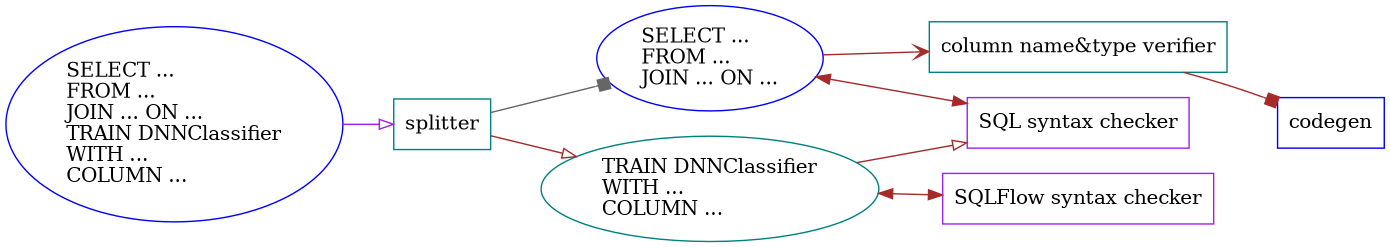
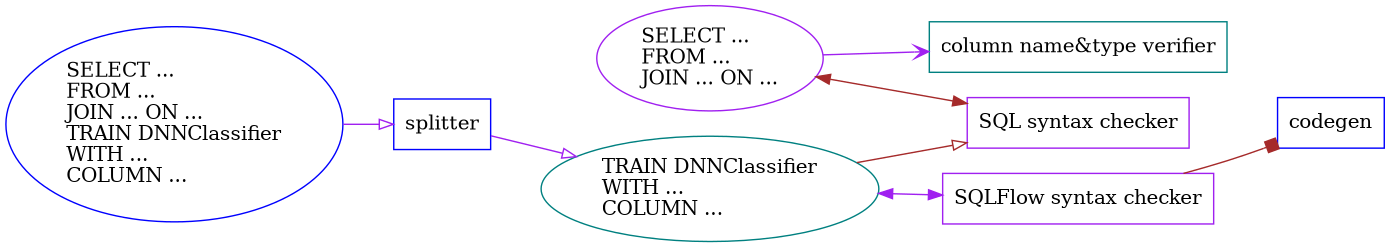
(869, 53) -> (869, 53)
(710, 58) -> (710, 58)
(1224, 84) -> (1224, 162)
(543, 99) -> none
(442, 124) -> (442, 124)
(527, 145) -> (527, 145)
(910, 194) -> (910, 194)
